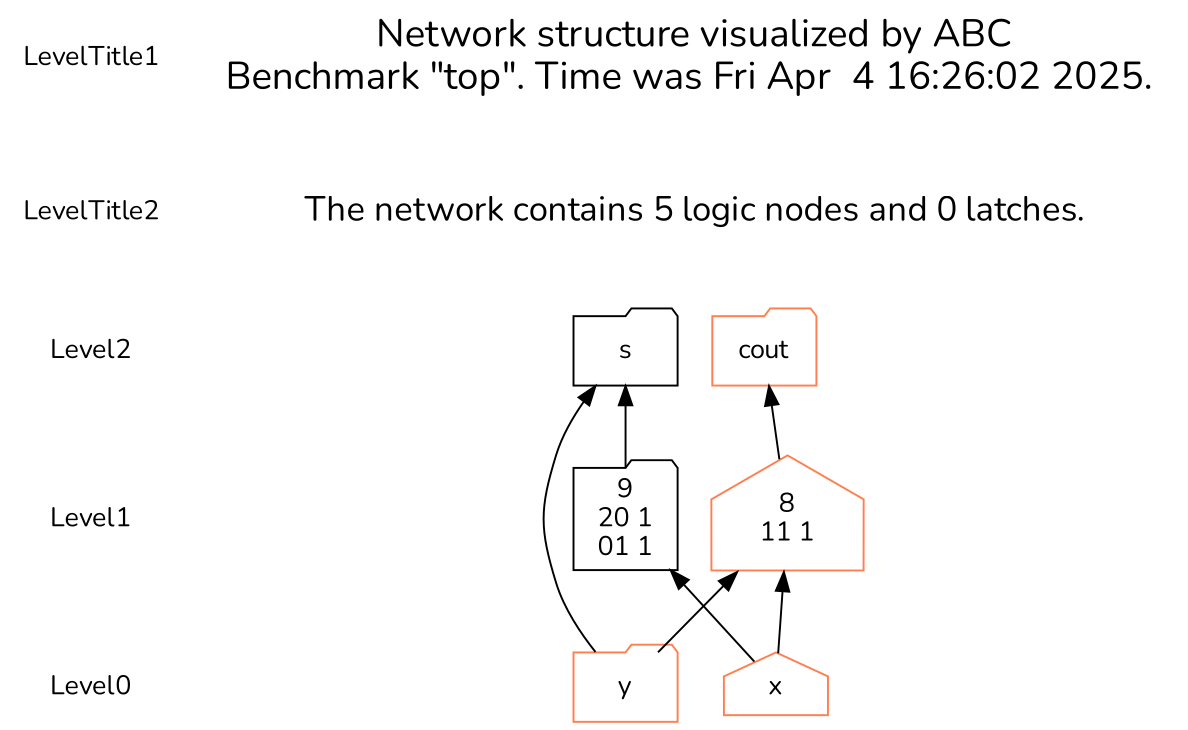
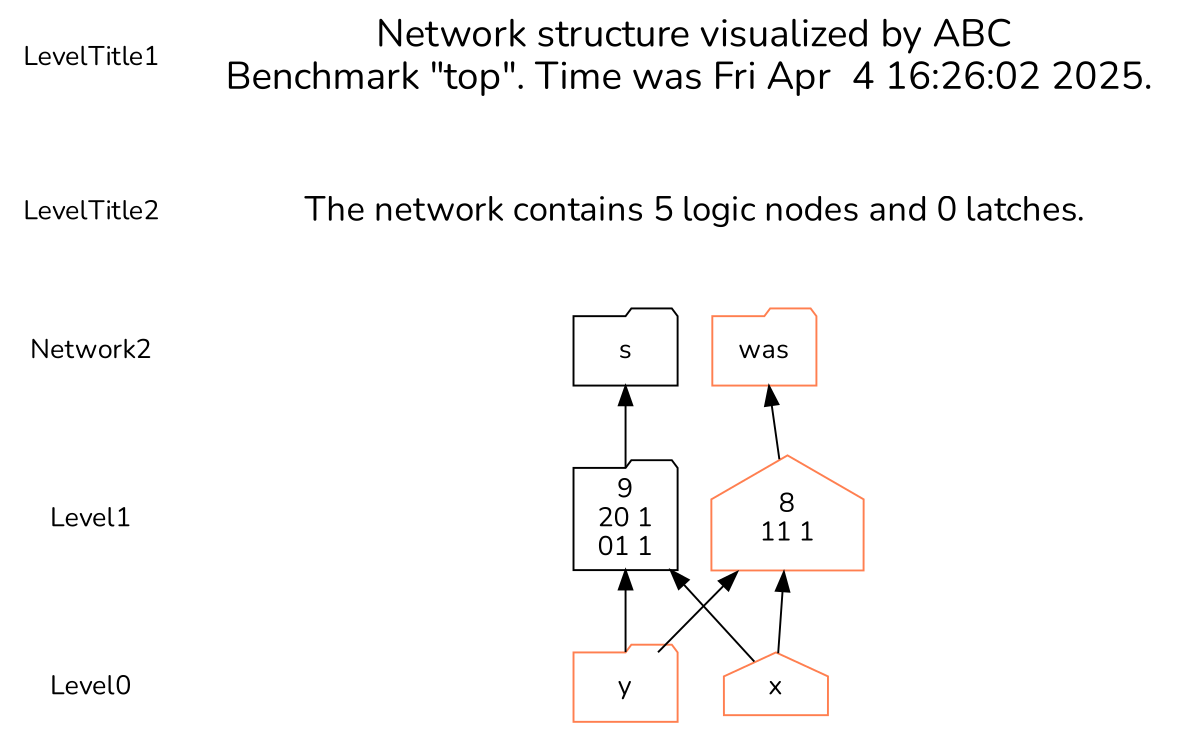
(92, 351) -> (92, 351)
(764, 351) -> (764, 351)
(544, 529) -> (626, 621)
